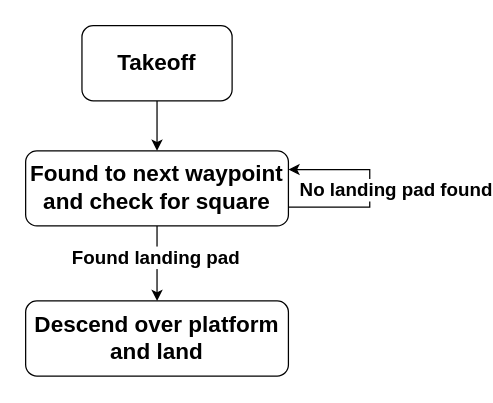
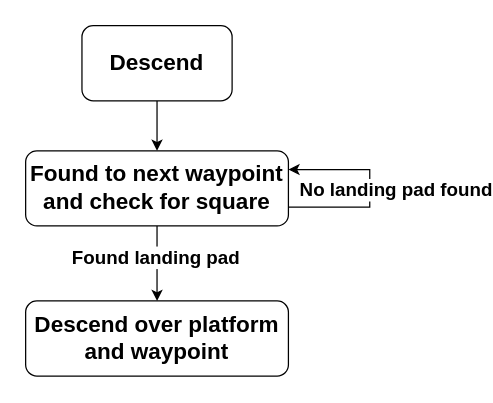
(157, 63) -> (157, 63)
(157, 338) -> (157, 338)
